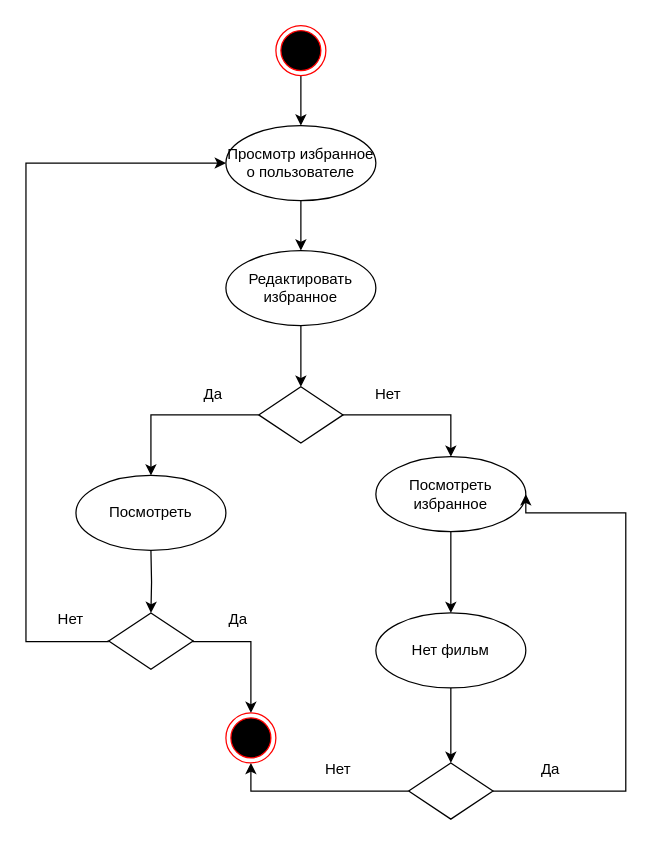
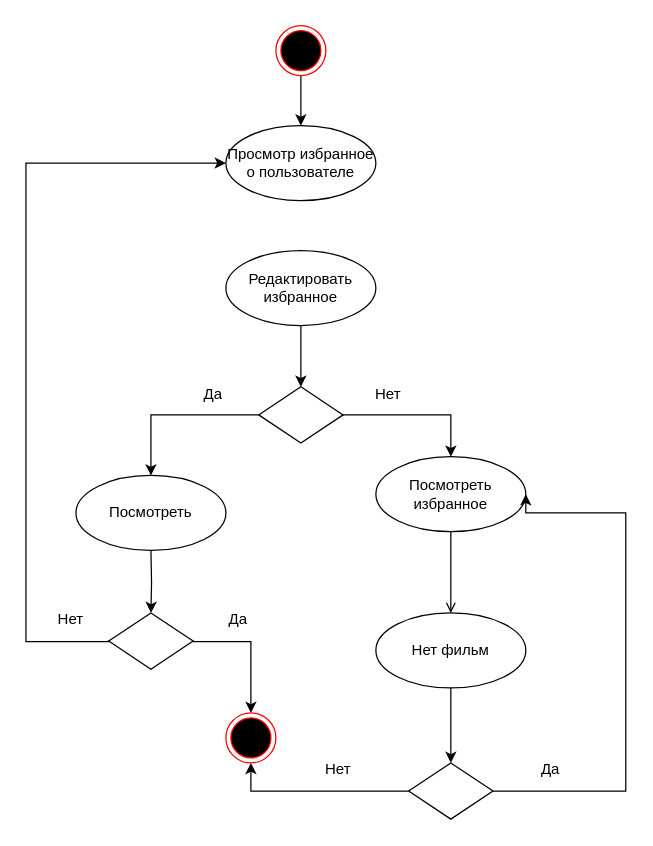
(301, 222) -> none
(451, 603) -> (451, 605)
